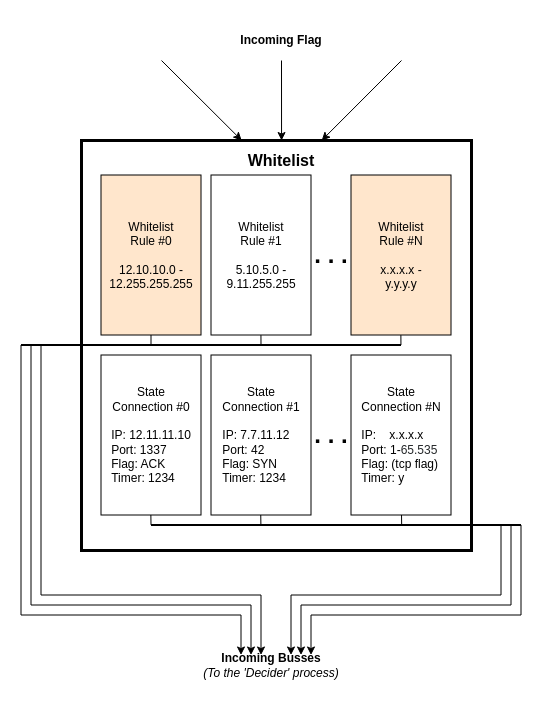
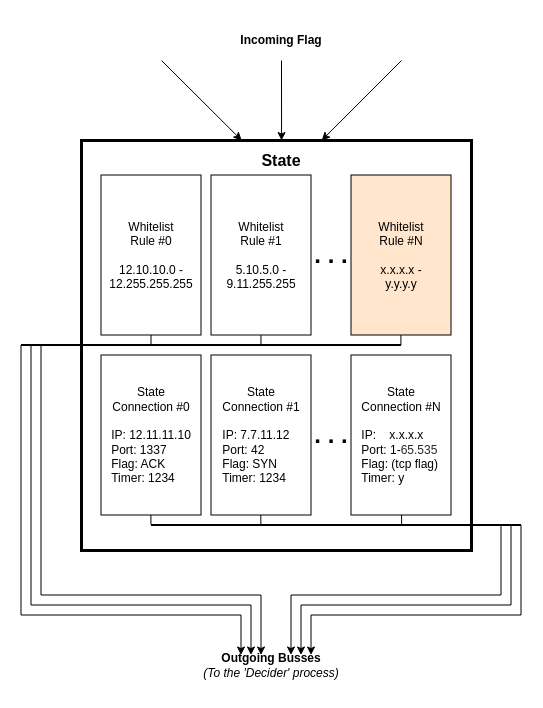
(282, 161) -> (282, 161)
(151, 255) -> (151, 255)
(272, 666) -> (272, 666)
